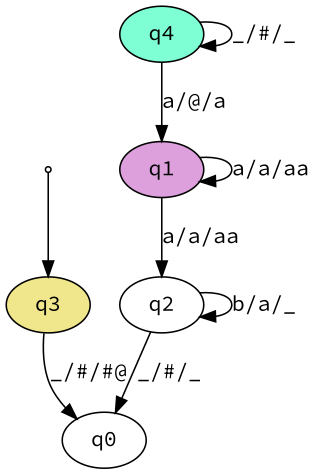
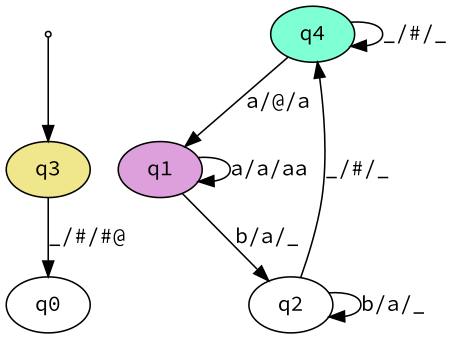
(201, 237) -> (268, 237)
(136, 365) -> (324, 179)
